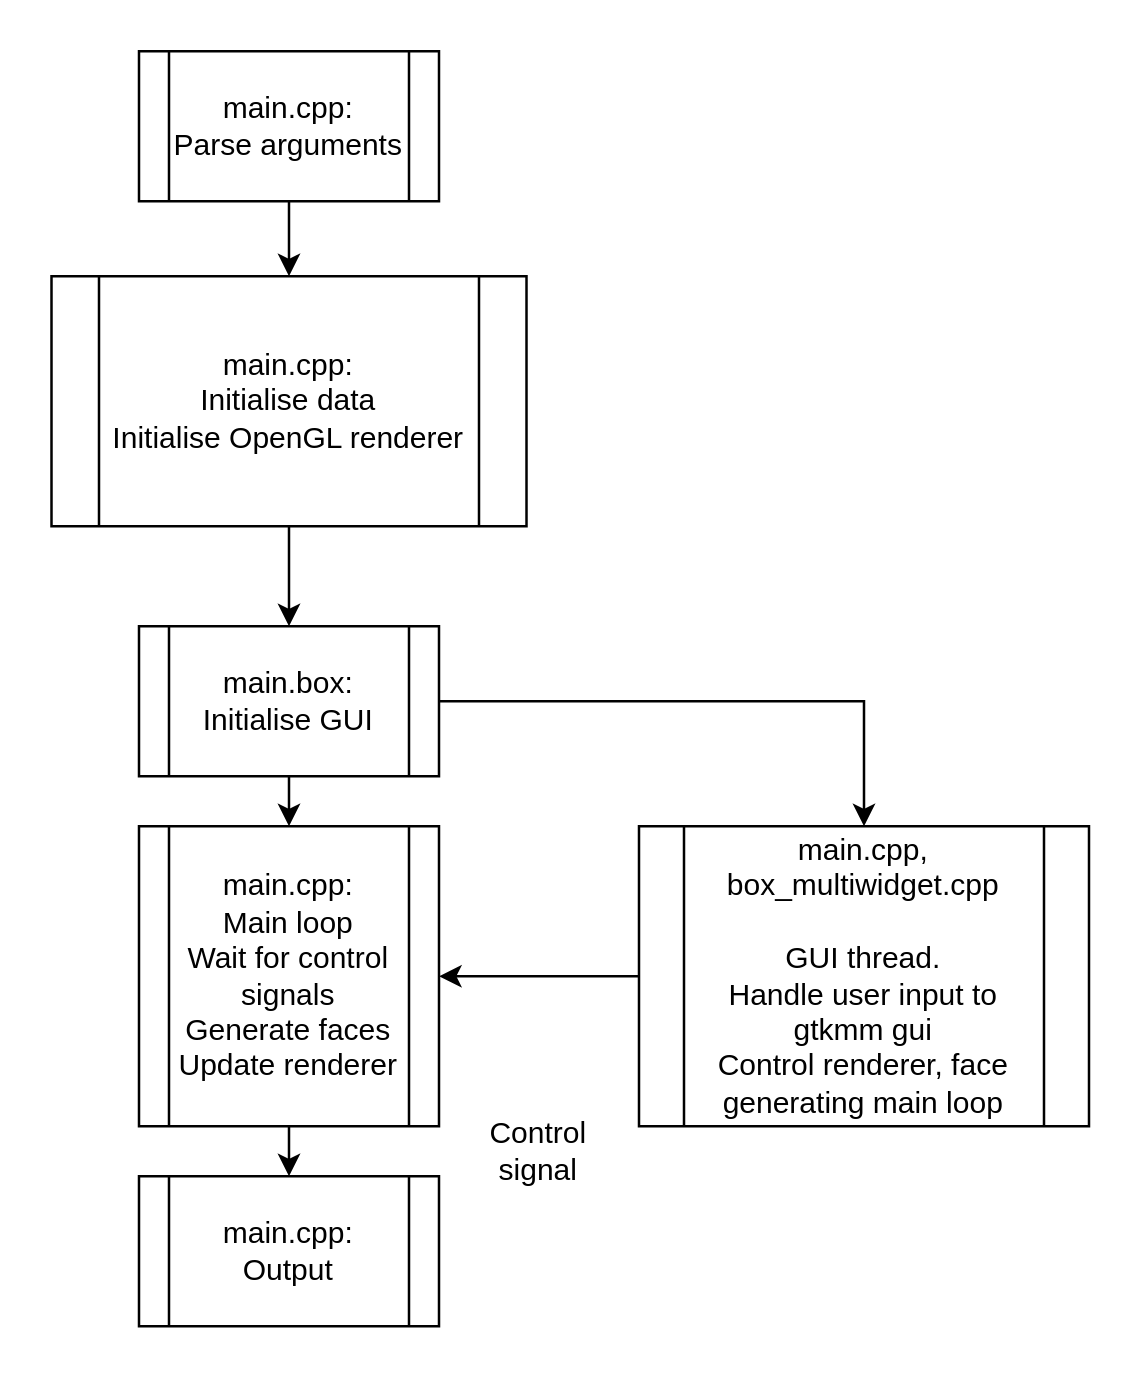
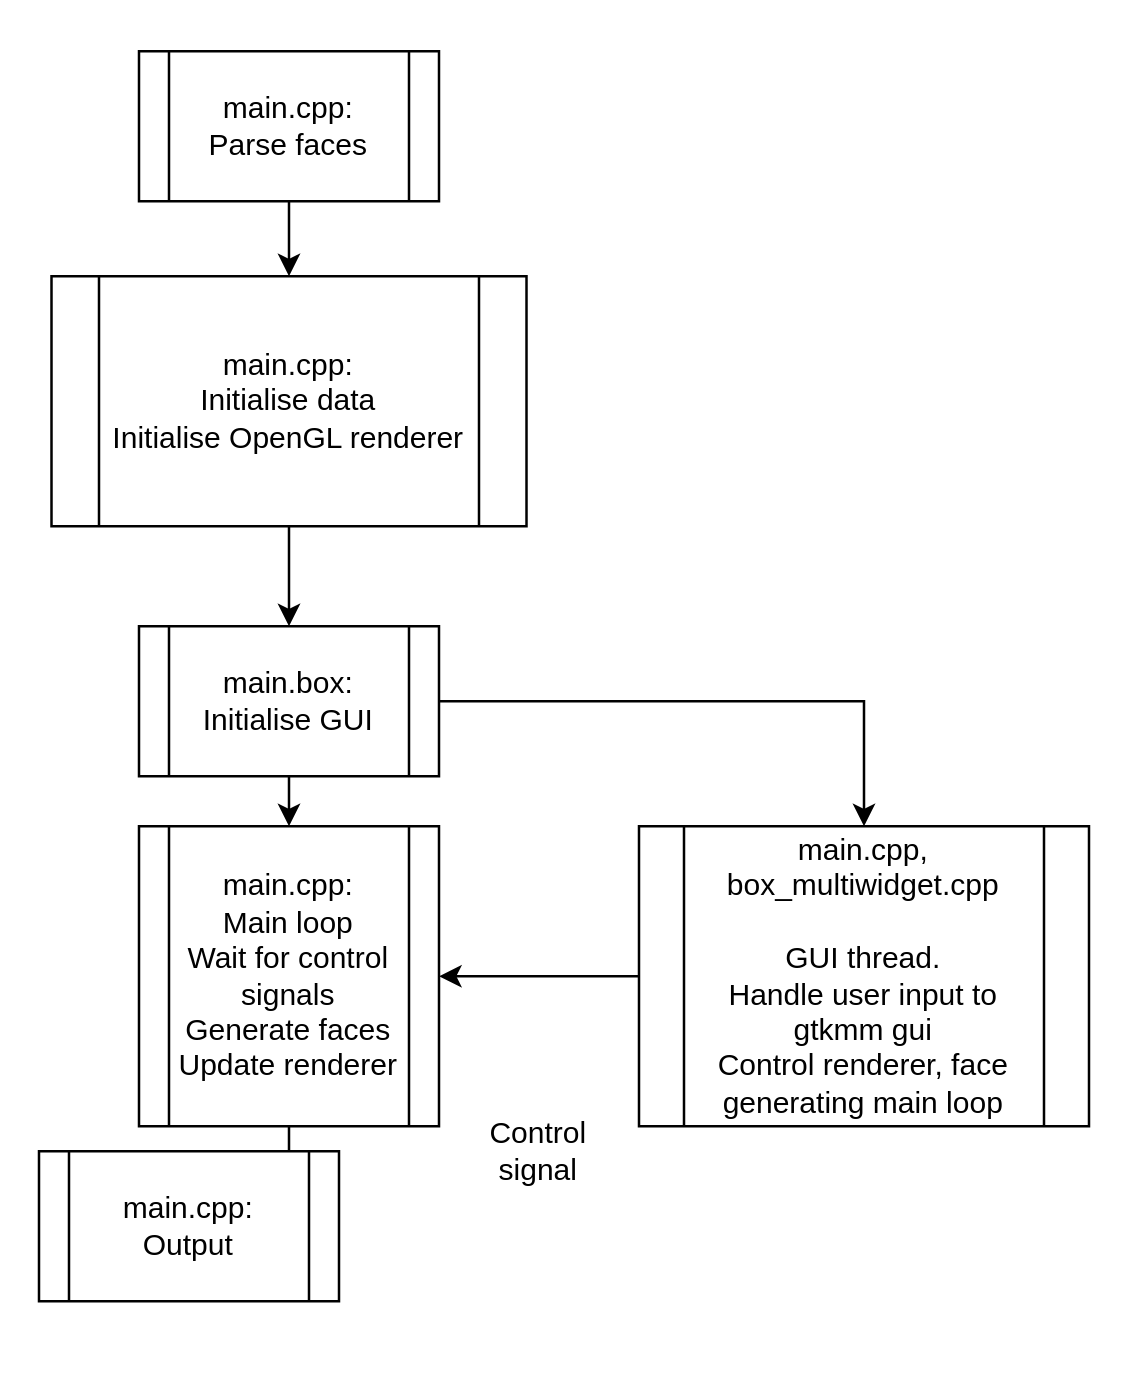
(289, 126) -> (289, 126)
(289, 1251) -> (189, 1226)
